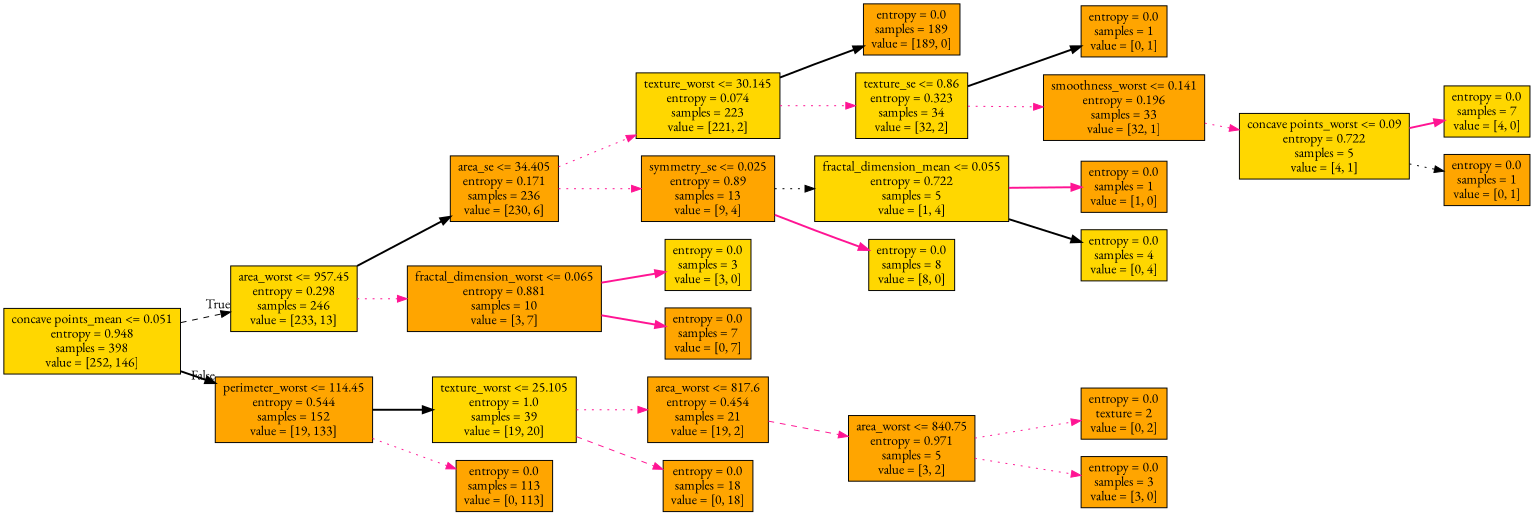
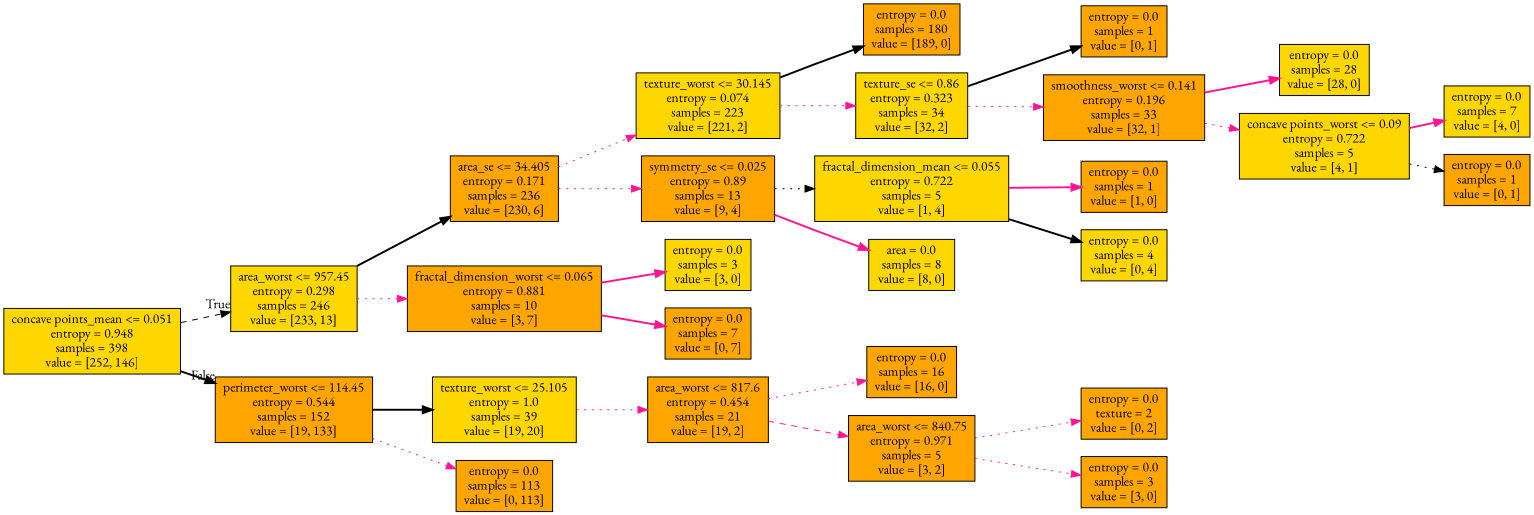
(912, 29) -> (912, 29)
none -> (1324, 70)
(912, 265) -> (912, 265)
none -> (912, 372)
(708, 486) -> none
